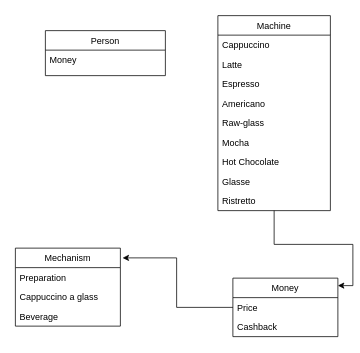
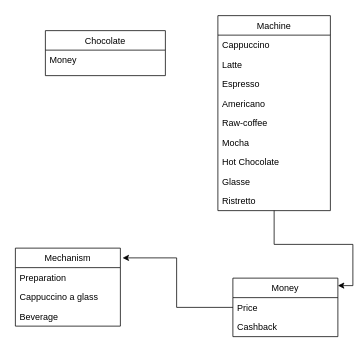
(105, 41) -> (105, 41)
(244, 123) -> (247, 123)
